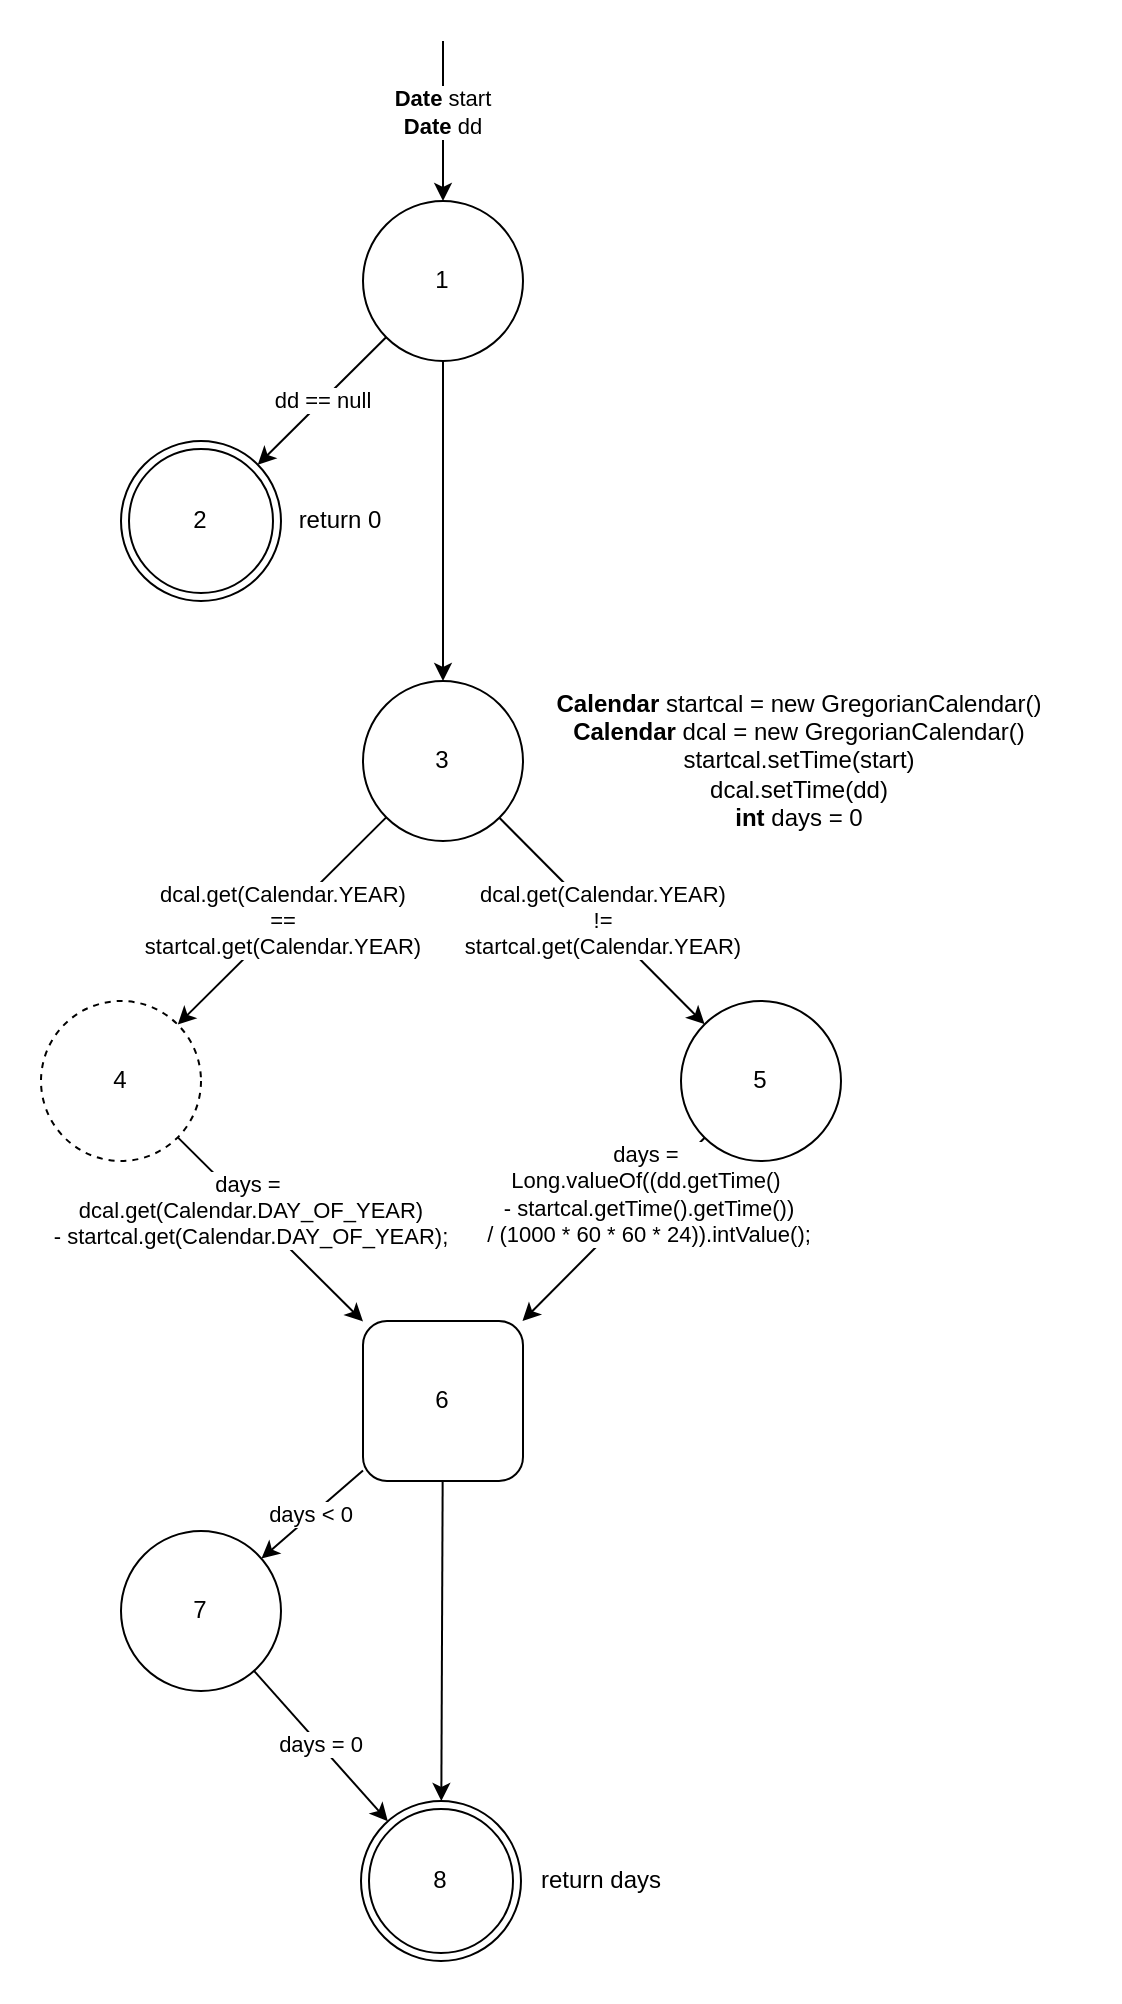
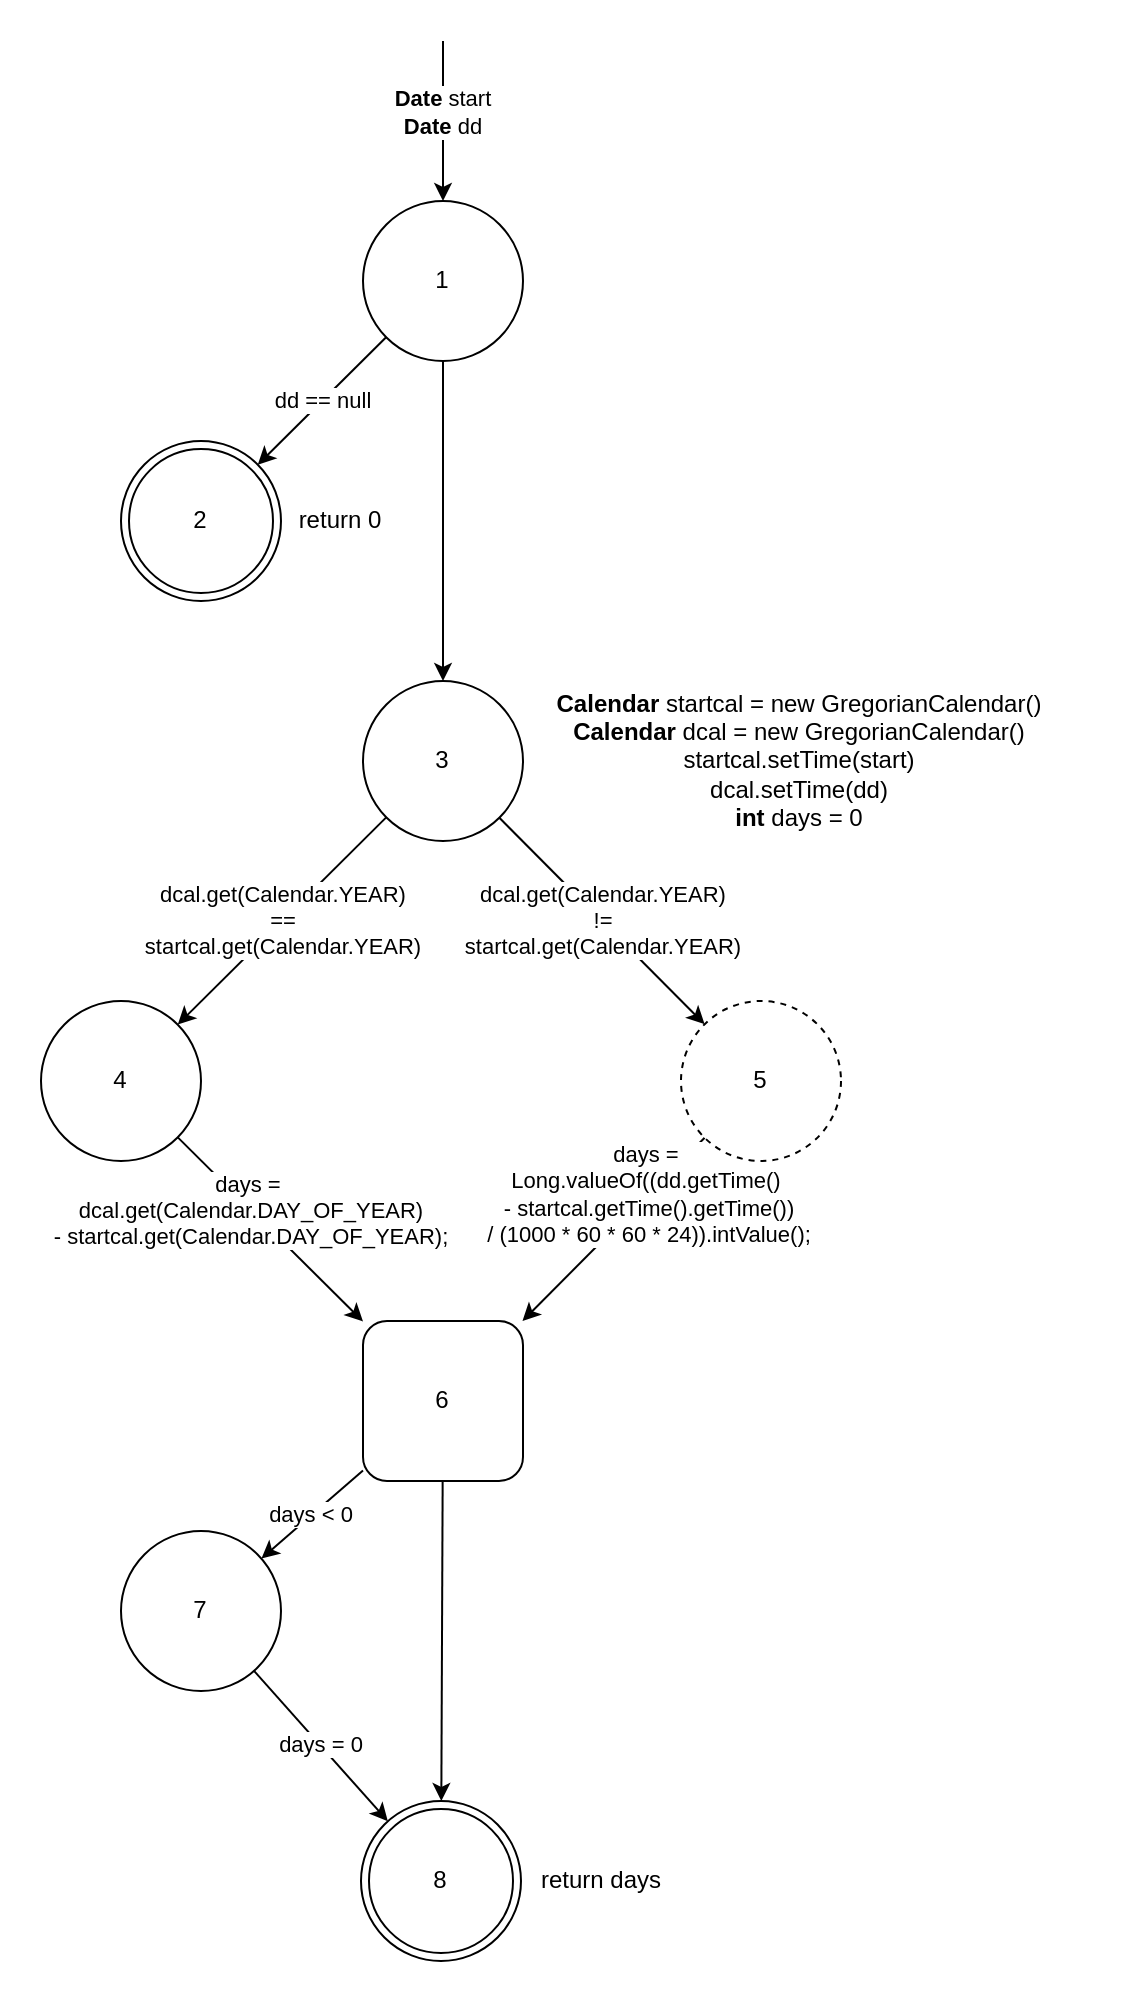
(121, 1081) -> (121, 1081)
(761, 1081) -> (761, 1081)
